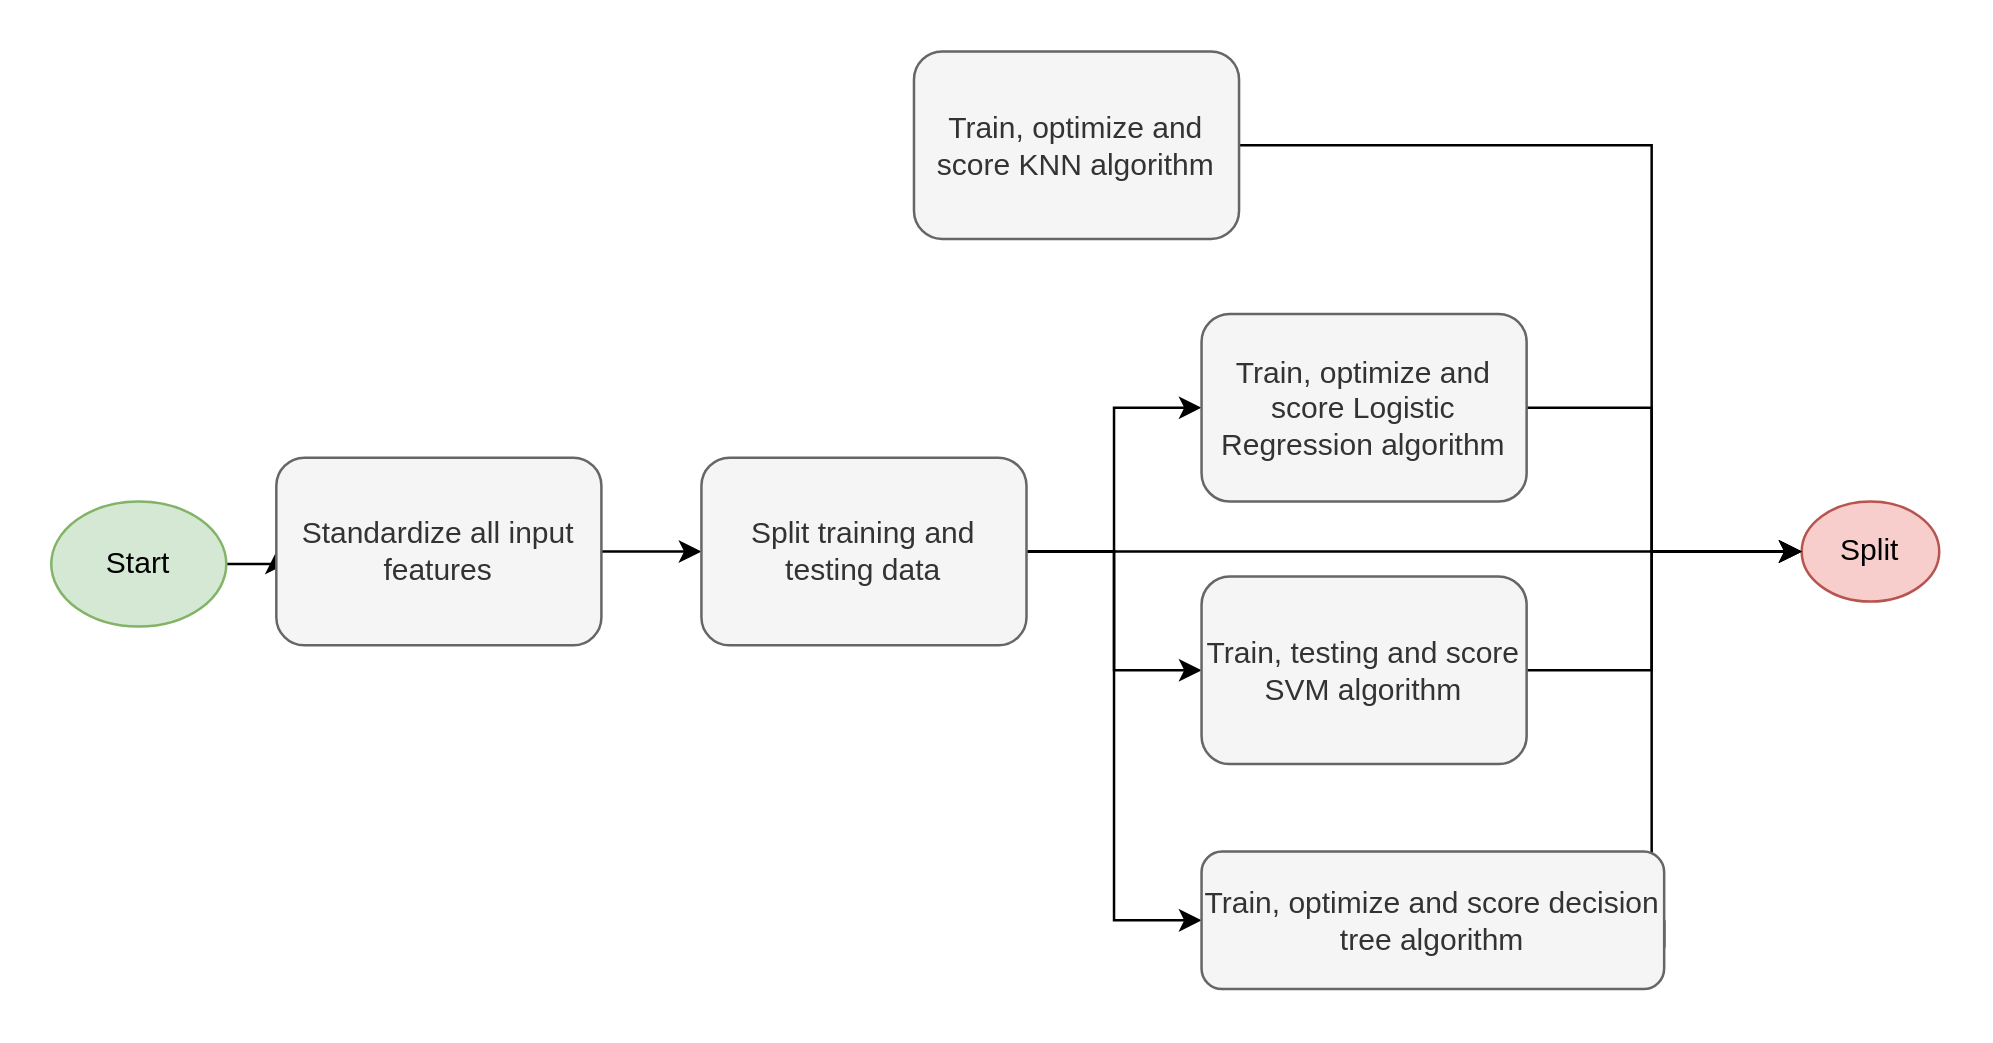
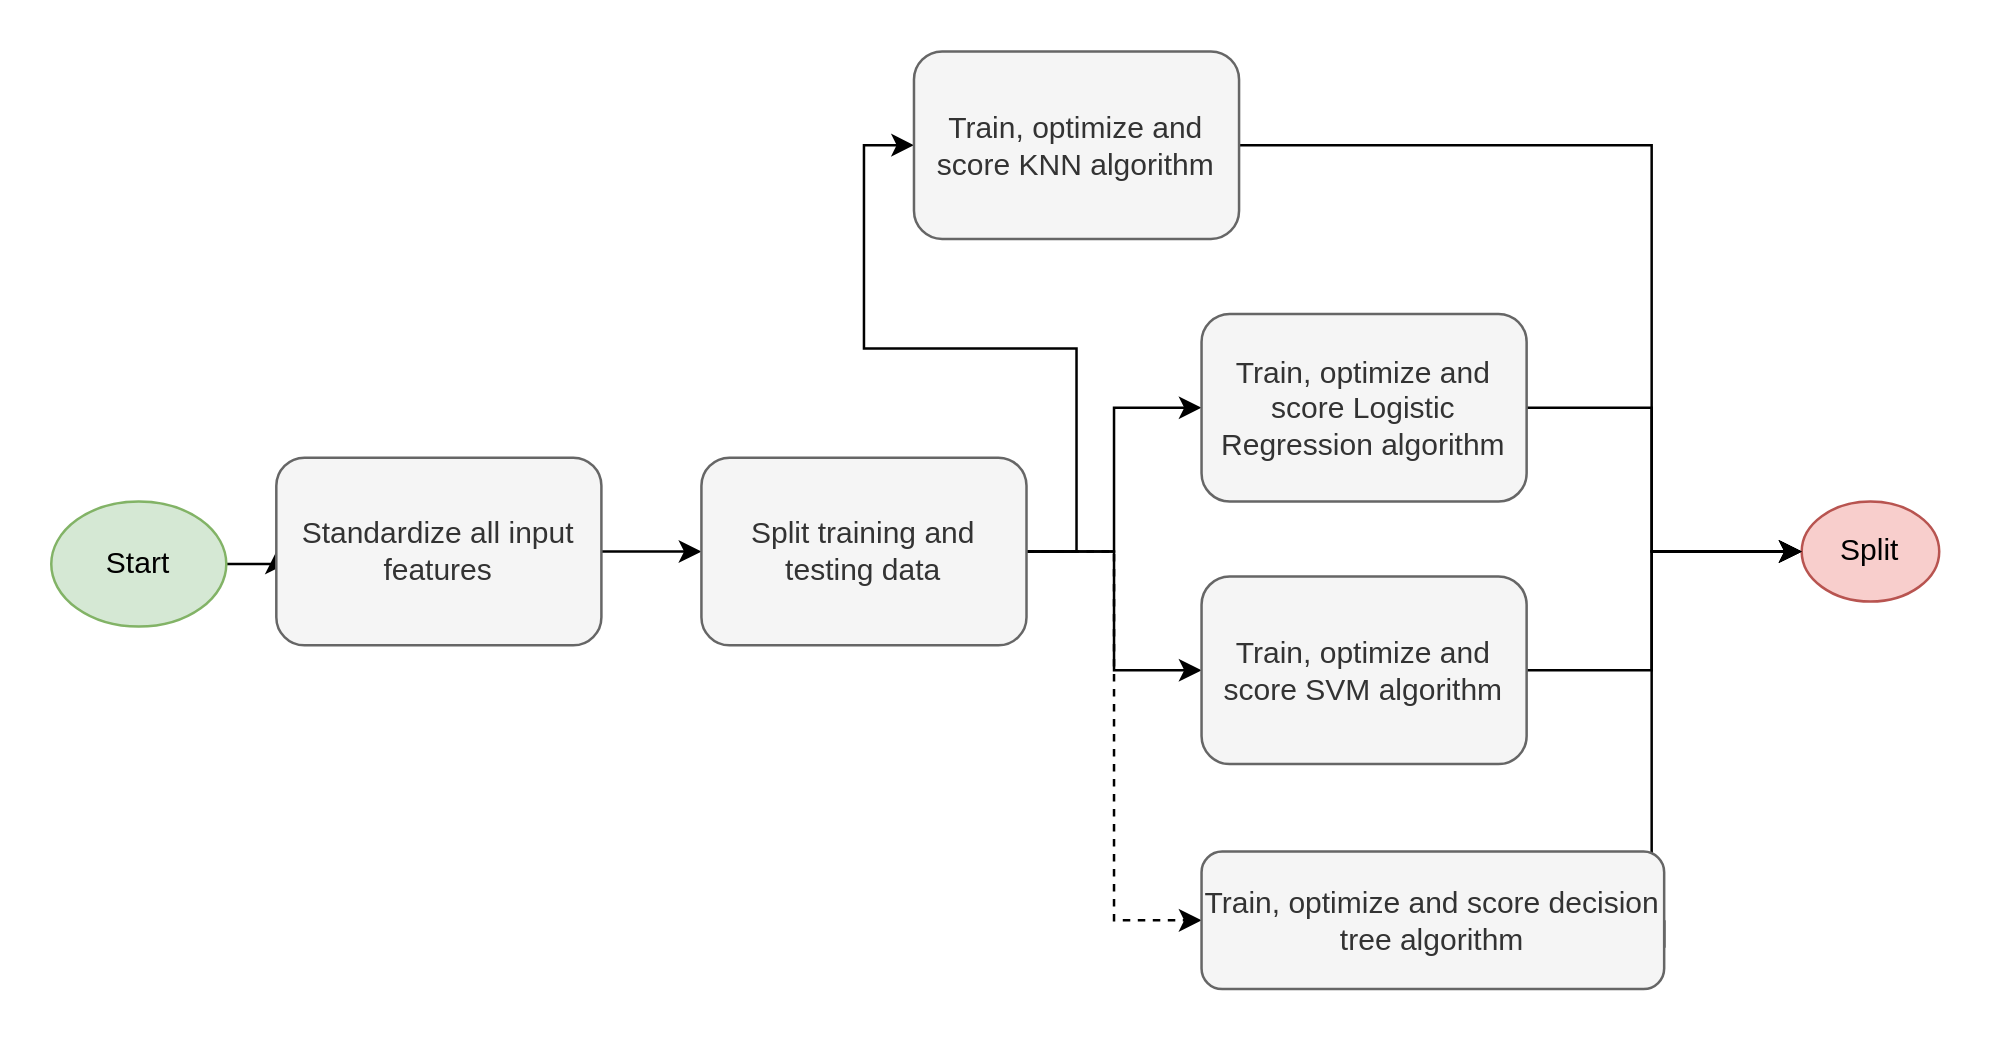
(1382, 551) -> (951, 348)
(1364, 671) -> (1364, 671)
(1114, 832) -> (1114, 832)
